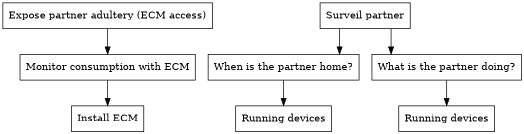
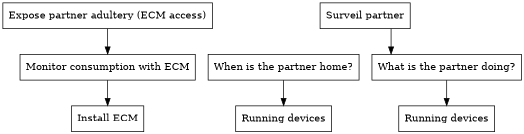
(340, 38) -> none
